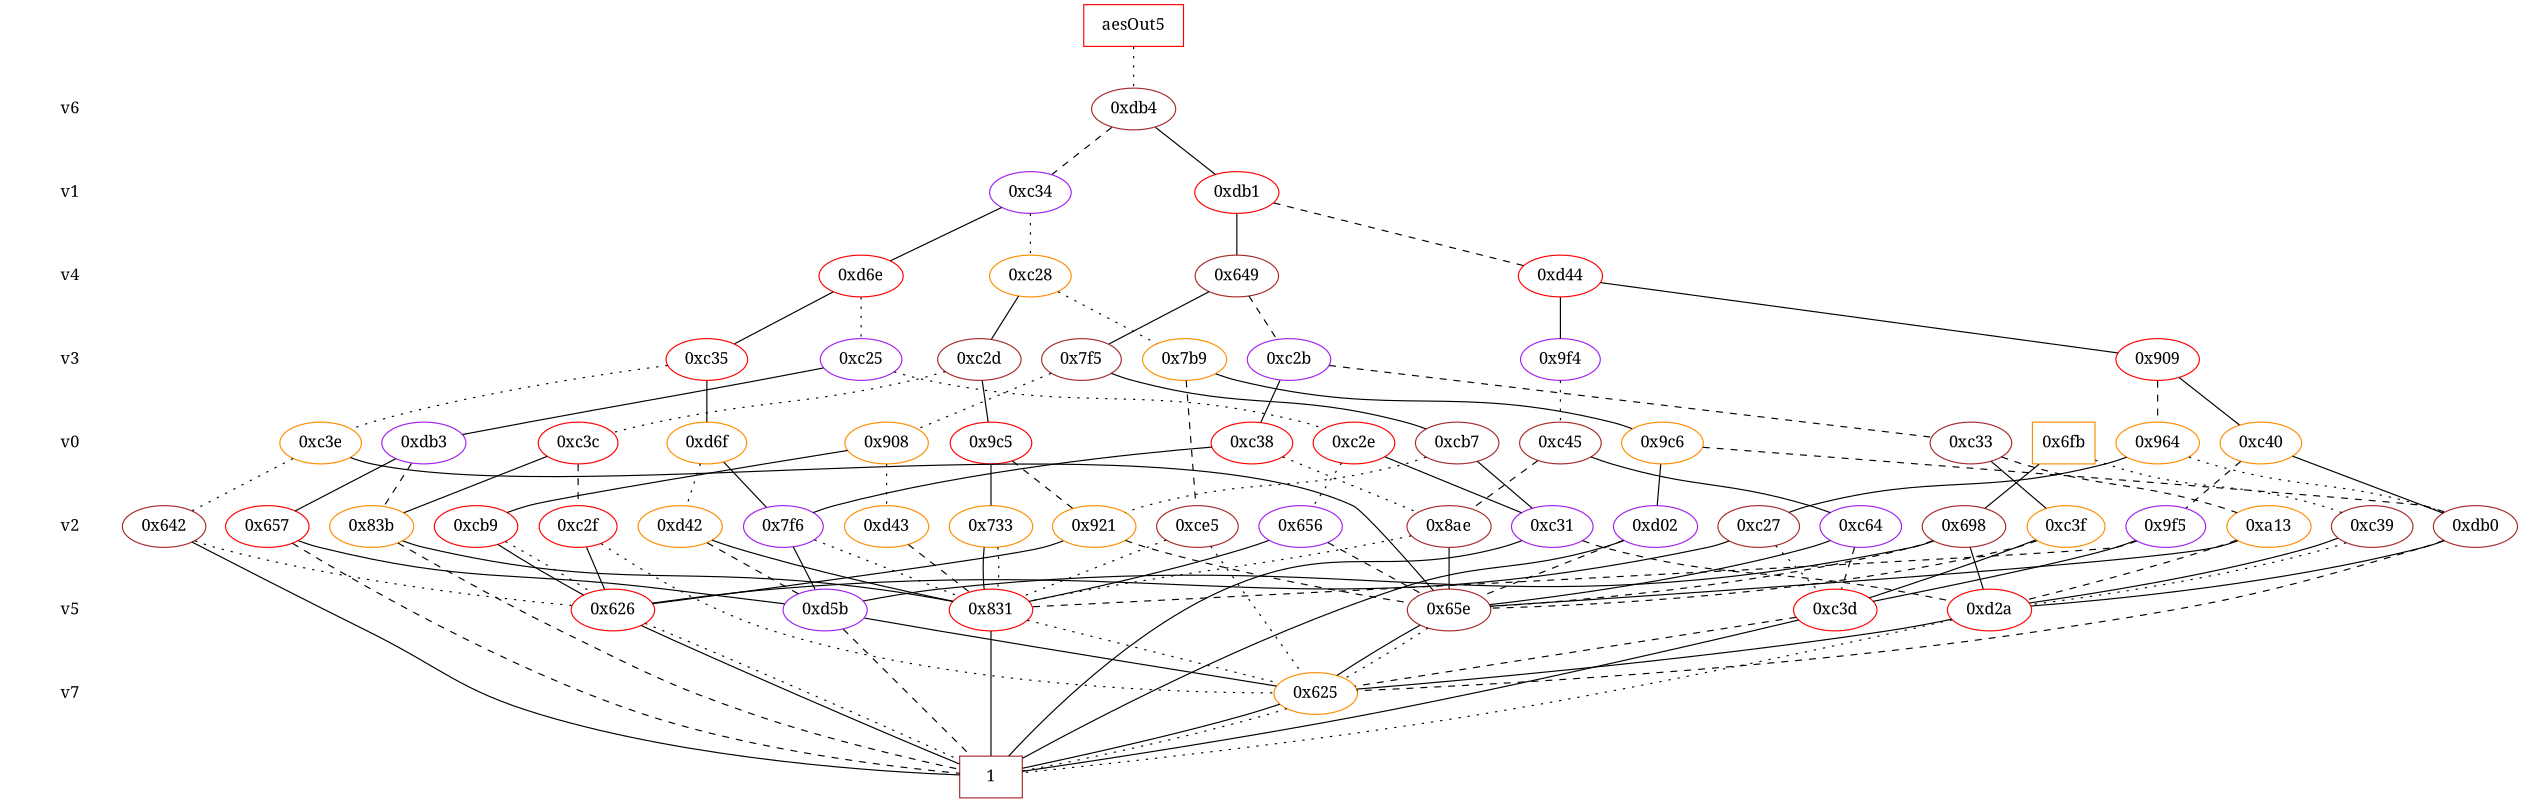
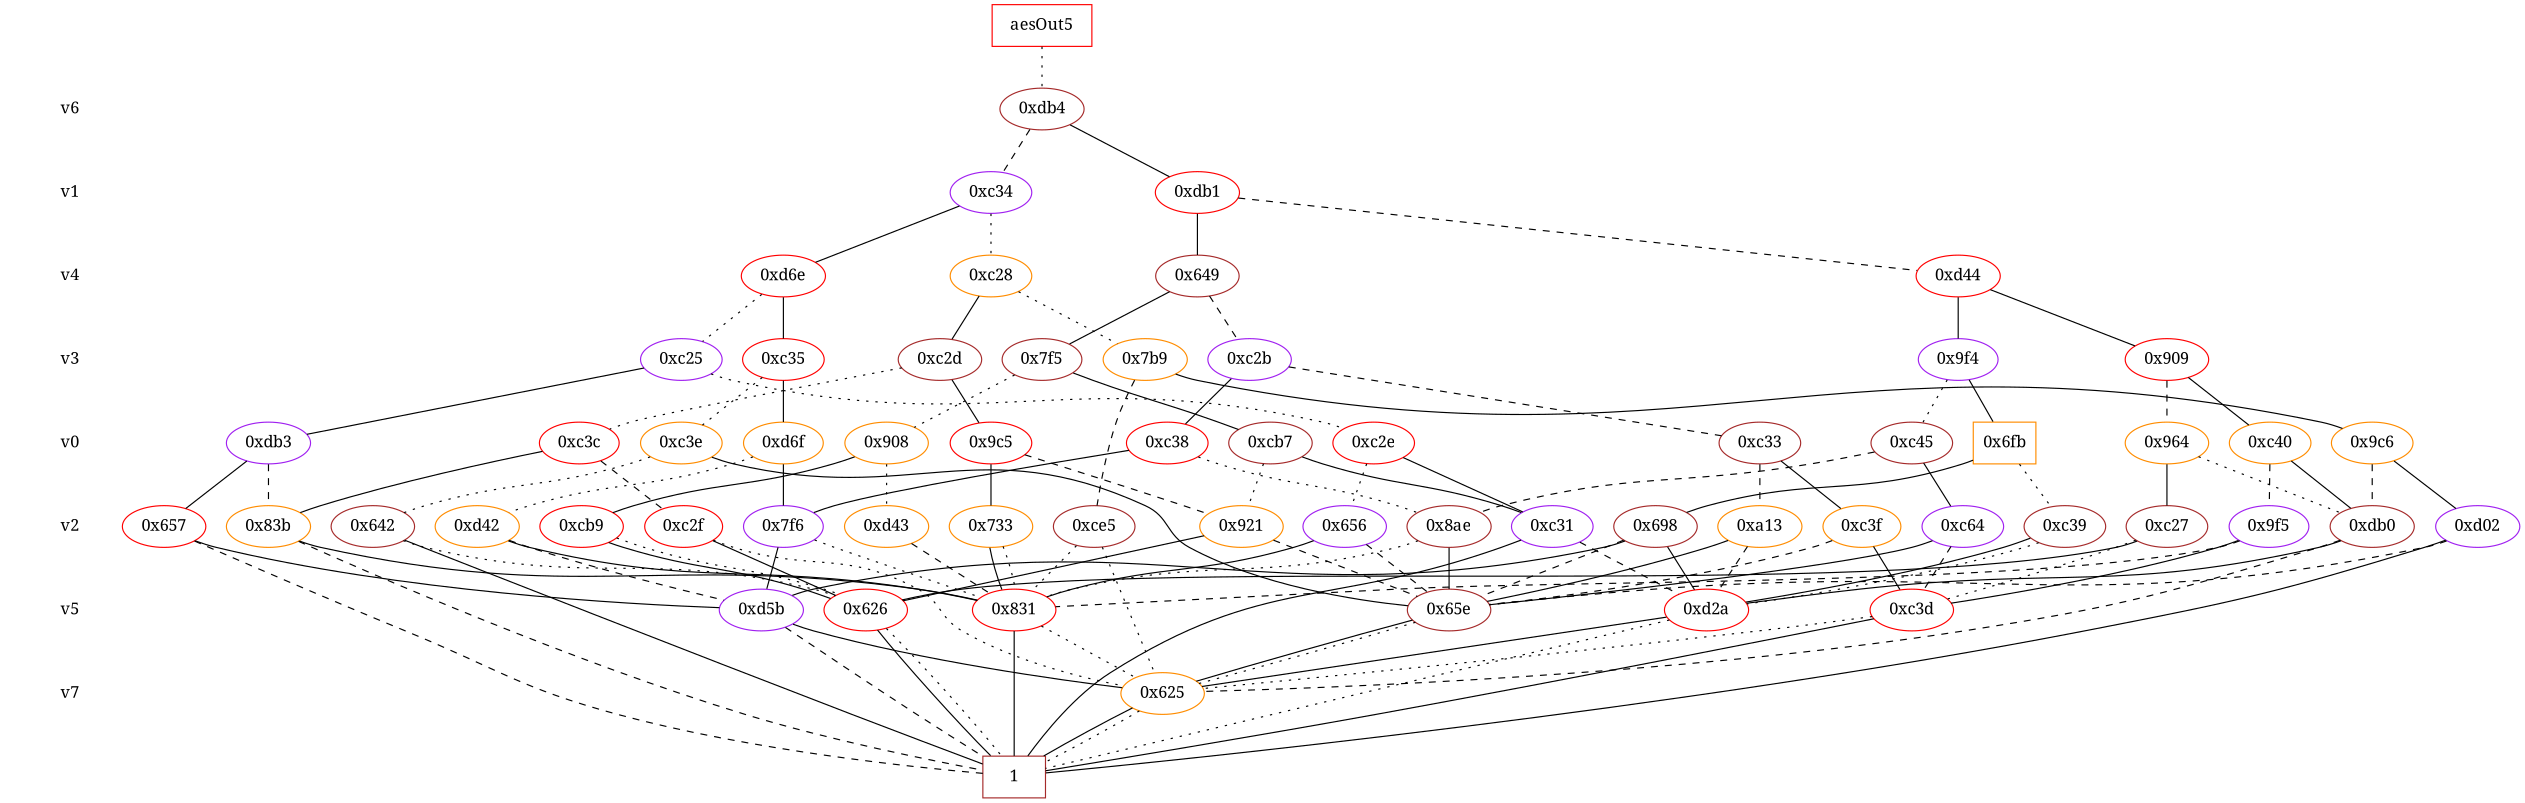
none -> (1981, 401)
(1576, 652) -> (1571, 652)
